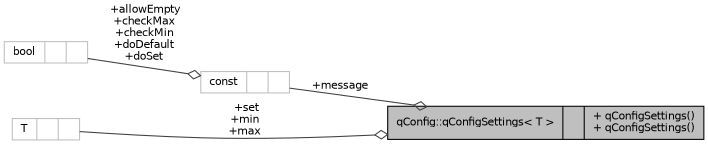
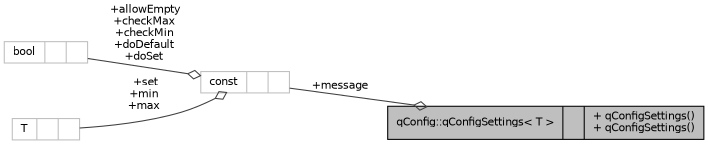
(227, 138) -> (149, 120)
